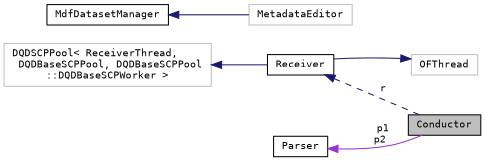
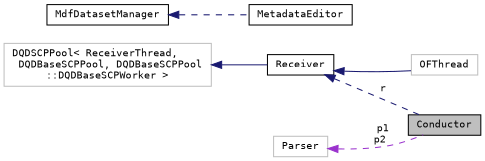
(214, 15) -> (214, 15)
(301, 15) -> (301, 15)
(367, 58) -> (378, 72)
(301, 146) -> (301, 146)
(382, 147) -> (382, 147)
